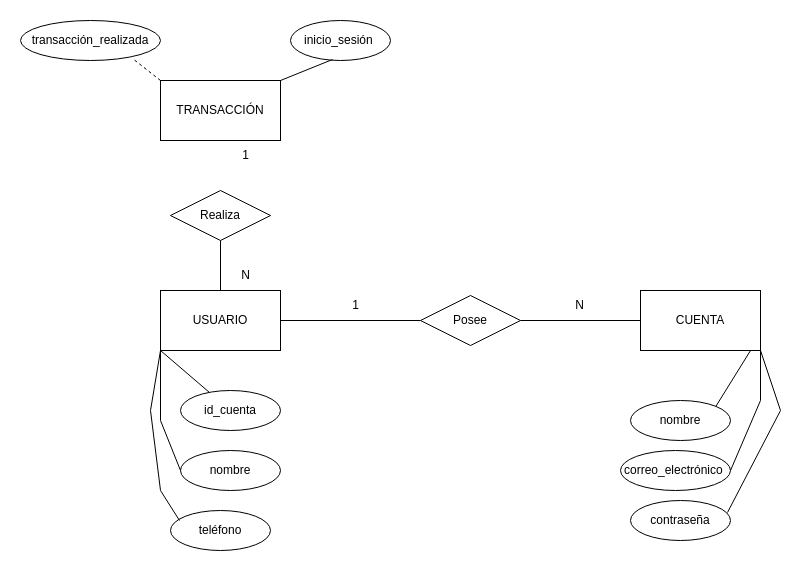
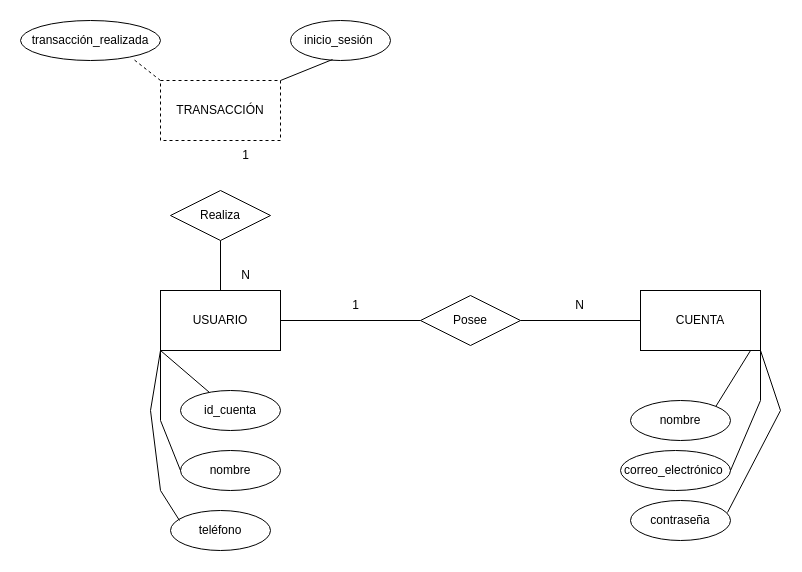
(221, 111) -> (221, 111)
